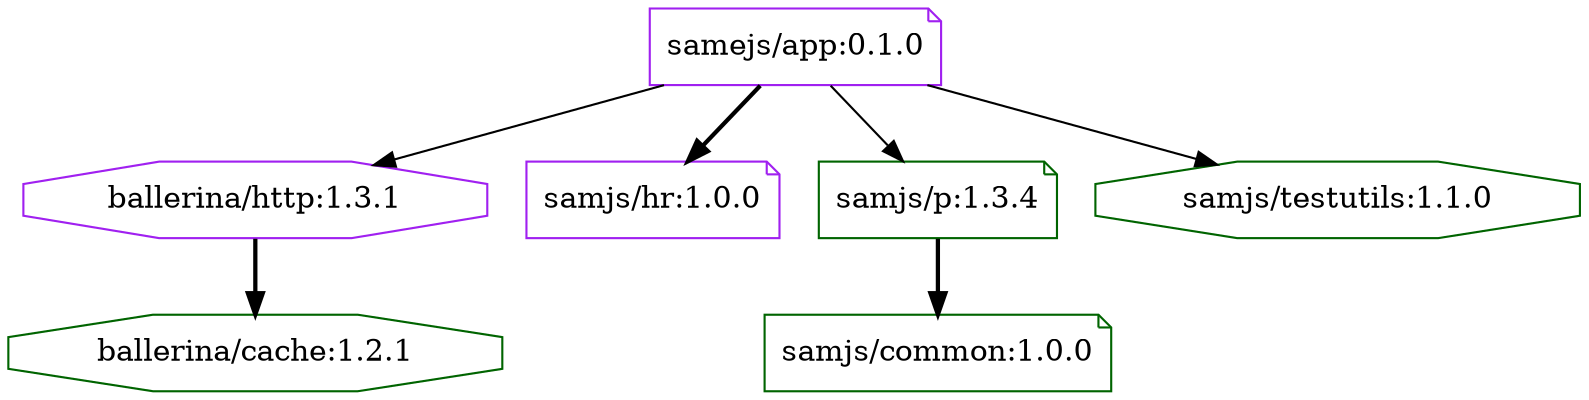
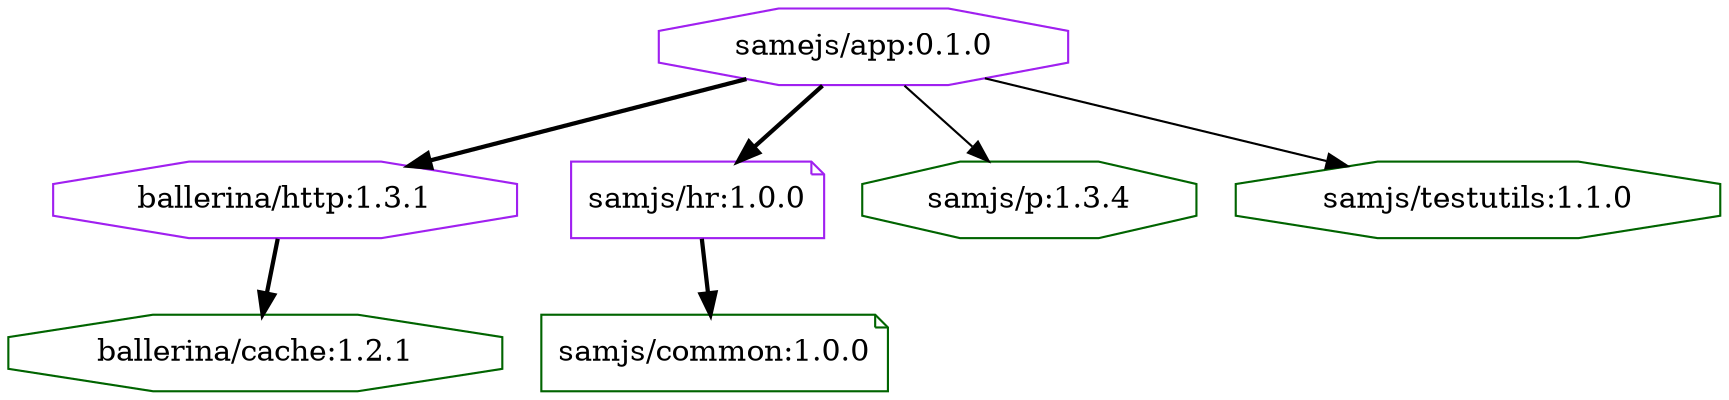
(795, 47) -> (863, 47)
(529, 122) -> (588, 120)
(938, 200) -> (1029, 200)
(938, 266) -> (705, 266)
